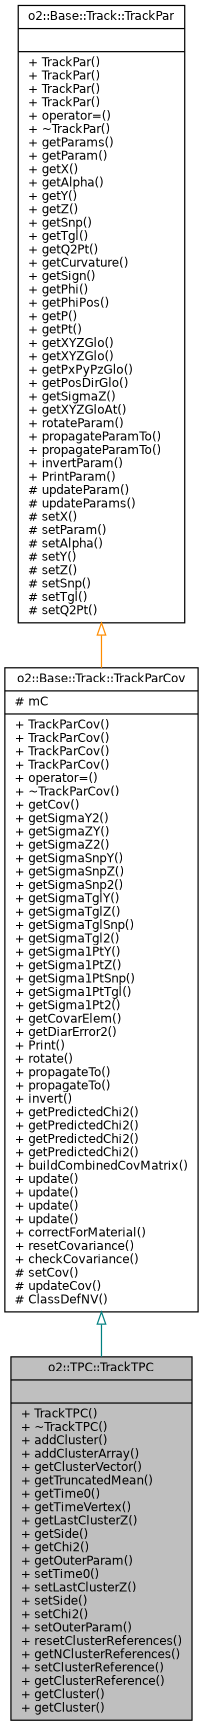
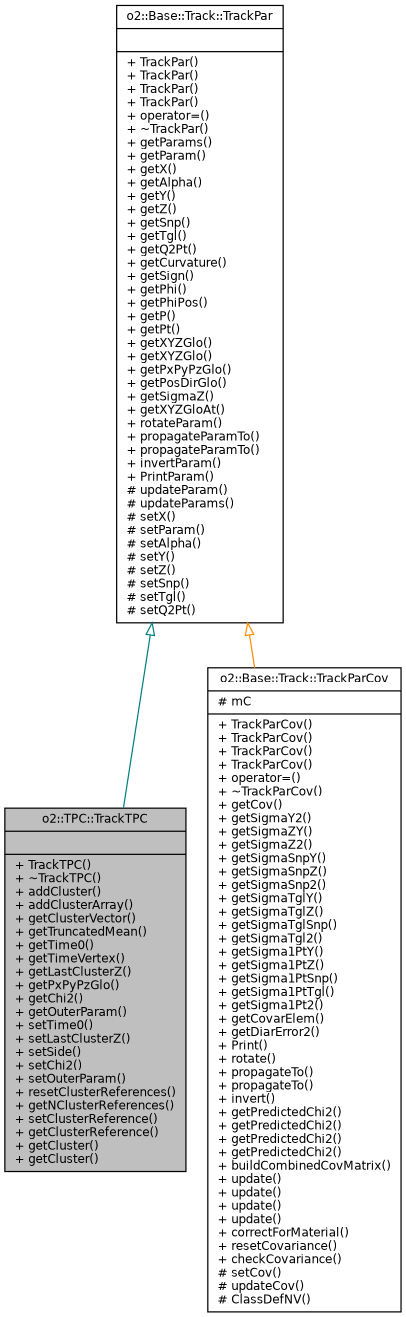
(101, 1341) -> (137, 721)
(55, 1534) -> (67, 986)
